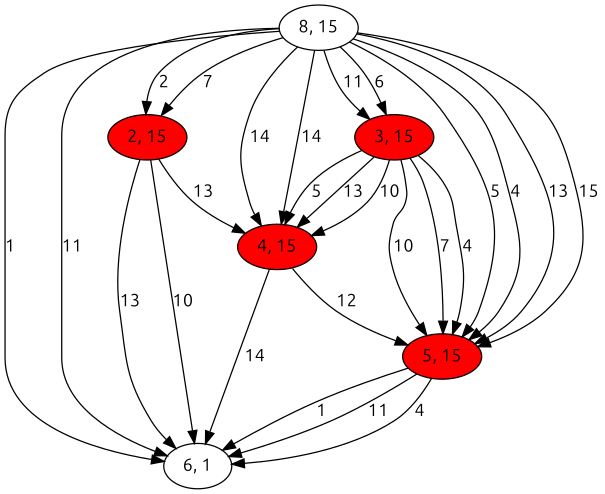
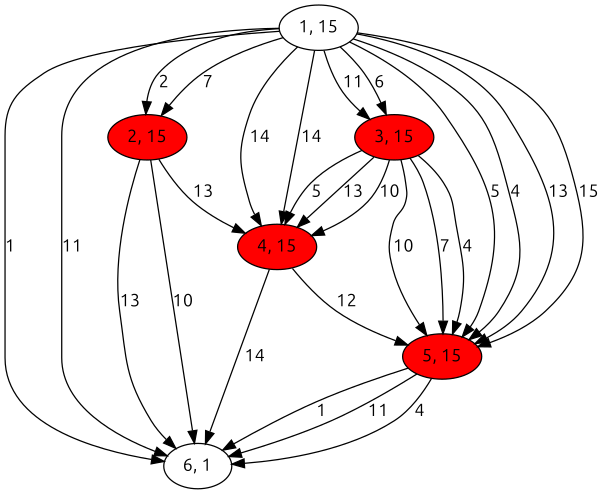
(319, 28) -> (319, 28)
